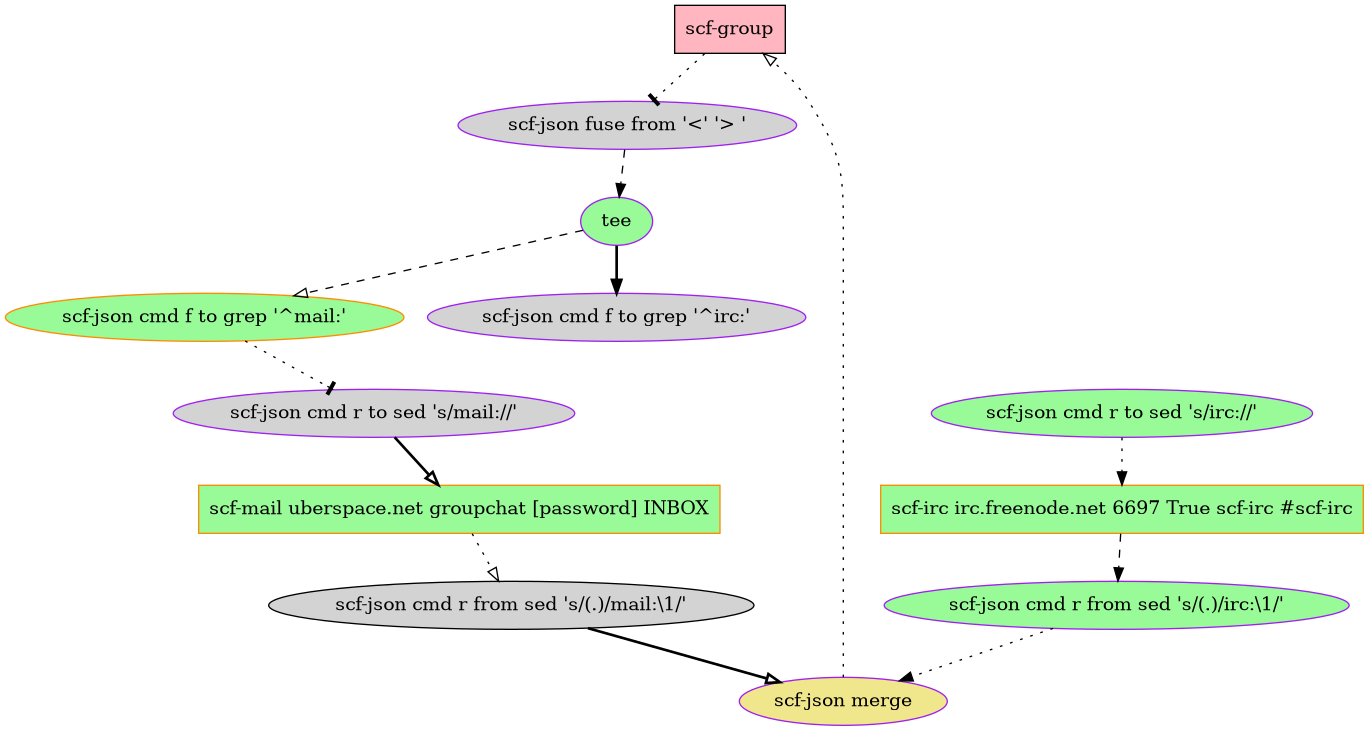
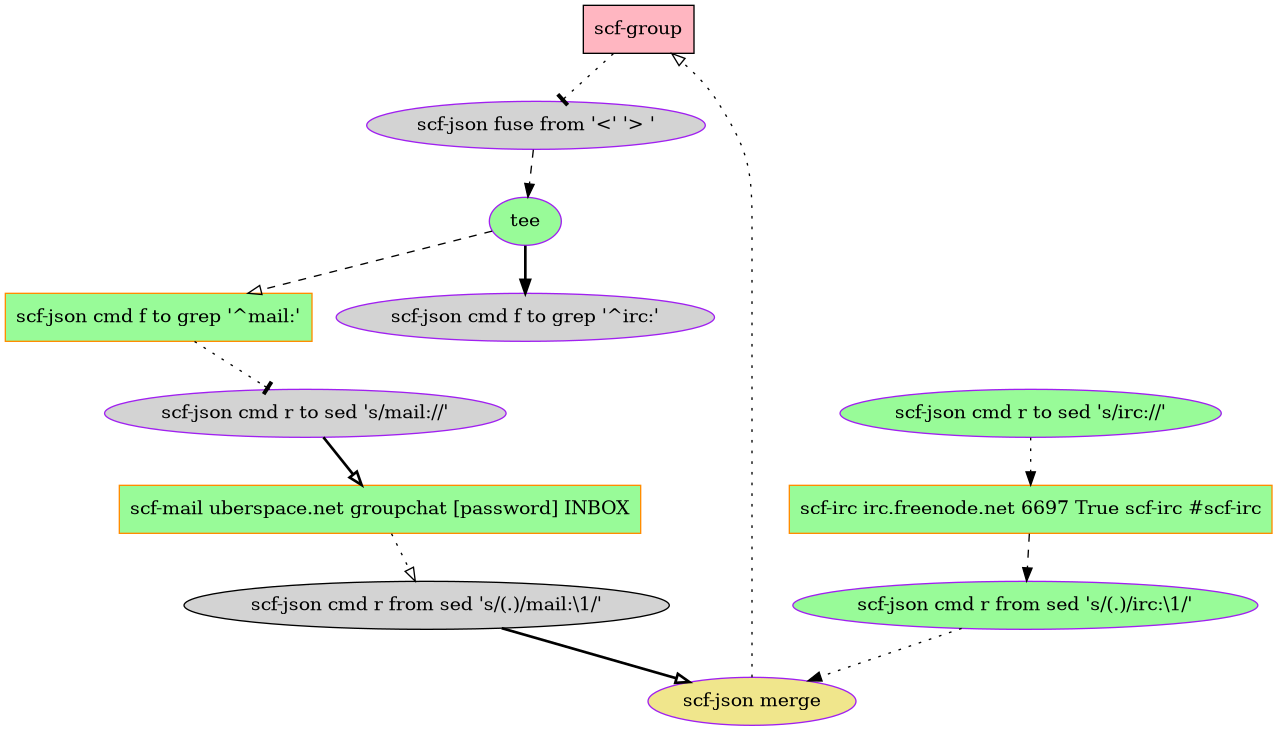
(205, 317) -> (159, 317)
